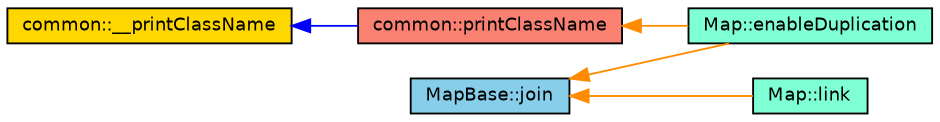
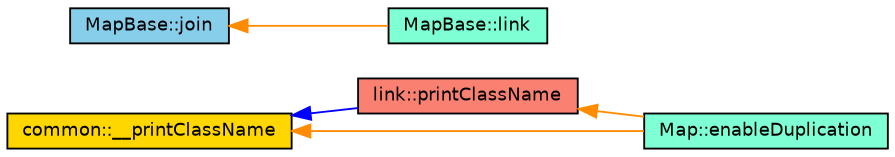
(490, 26) -> (468, 96)
(659, 59) -> (477, 131)
(810, 96) -> (468, 26)
